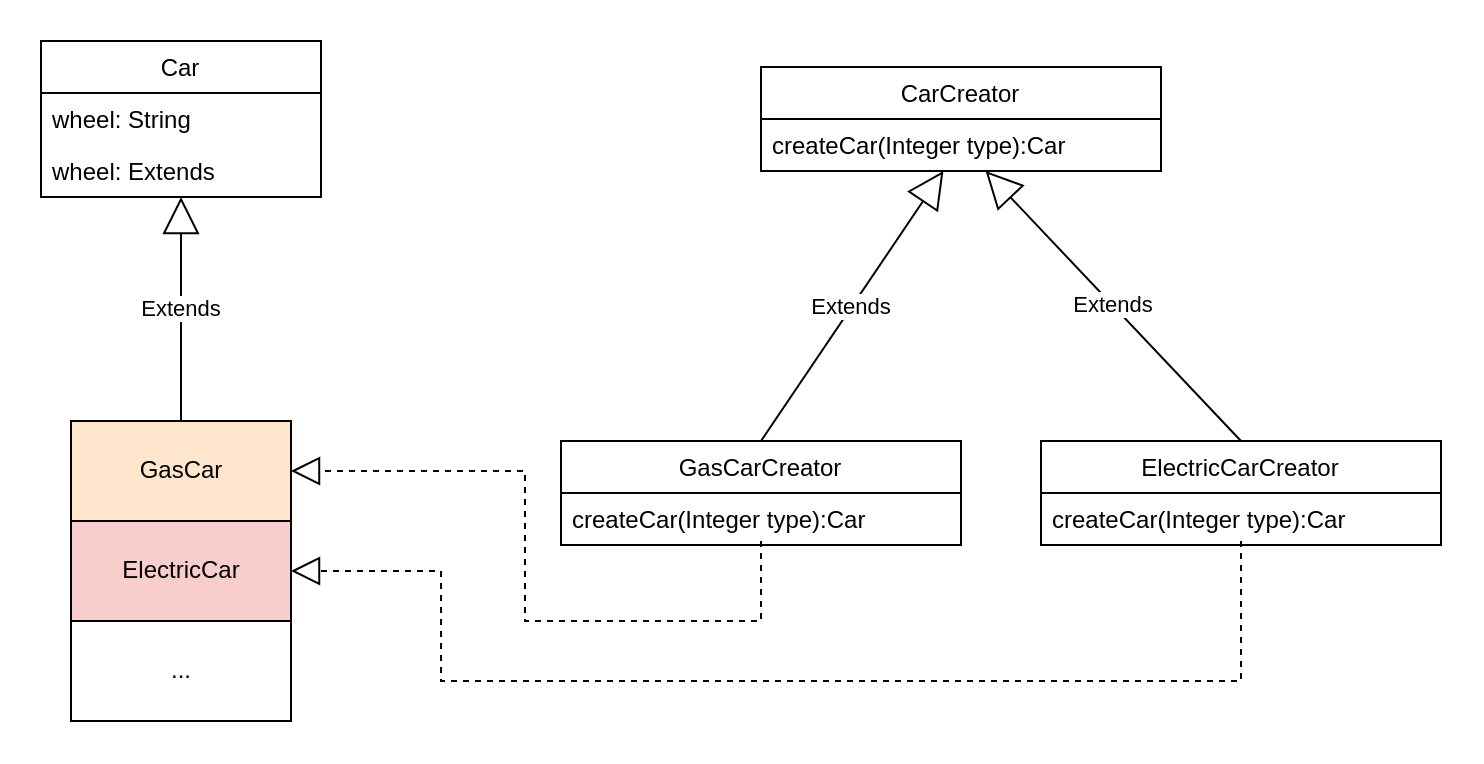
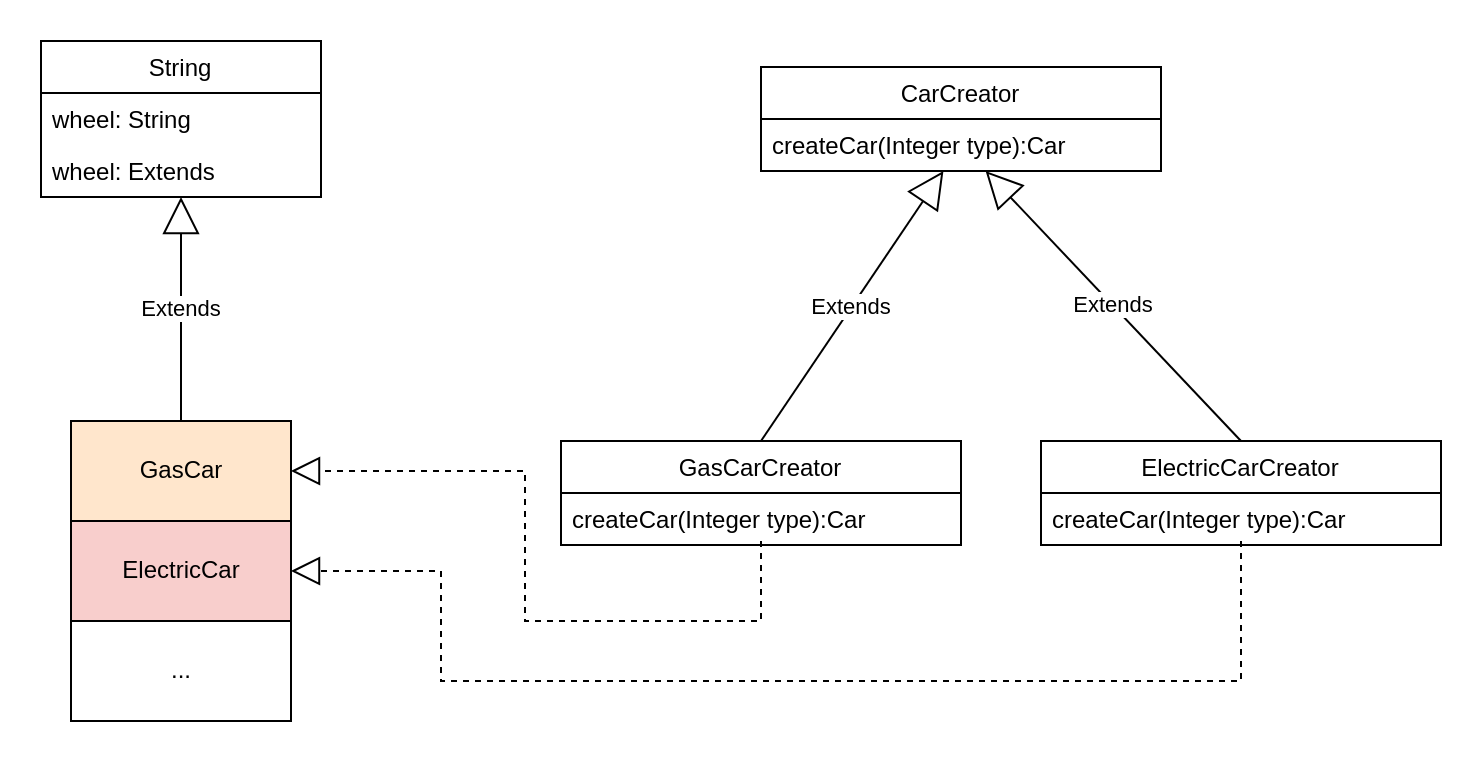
(180, 68) -> (180, 68)
